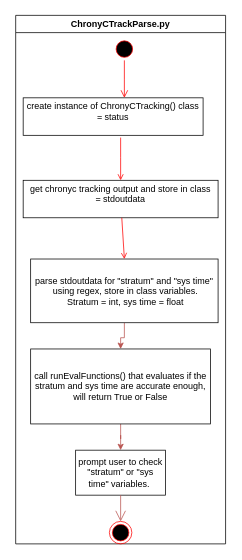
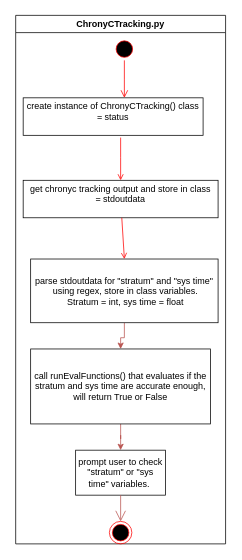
(120, 24) -> (120, 24)
